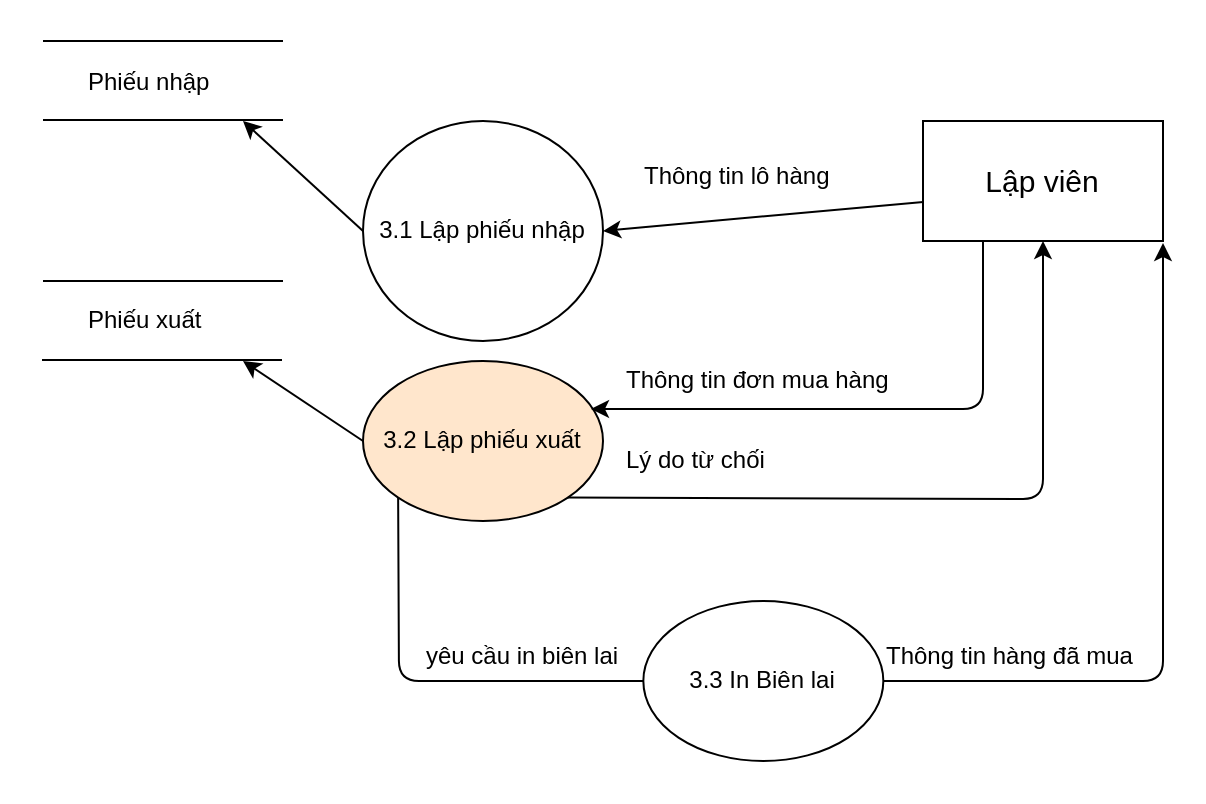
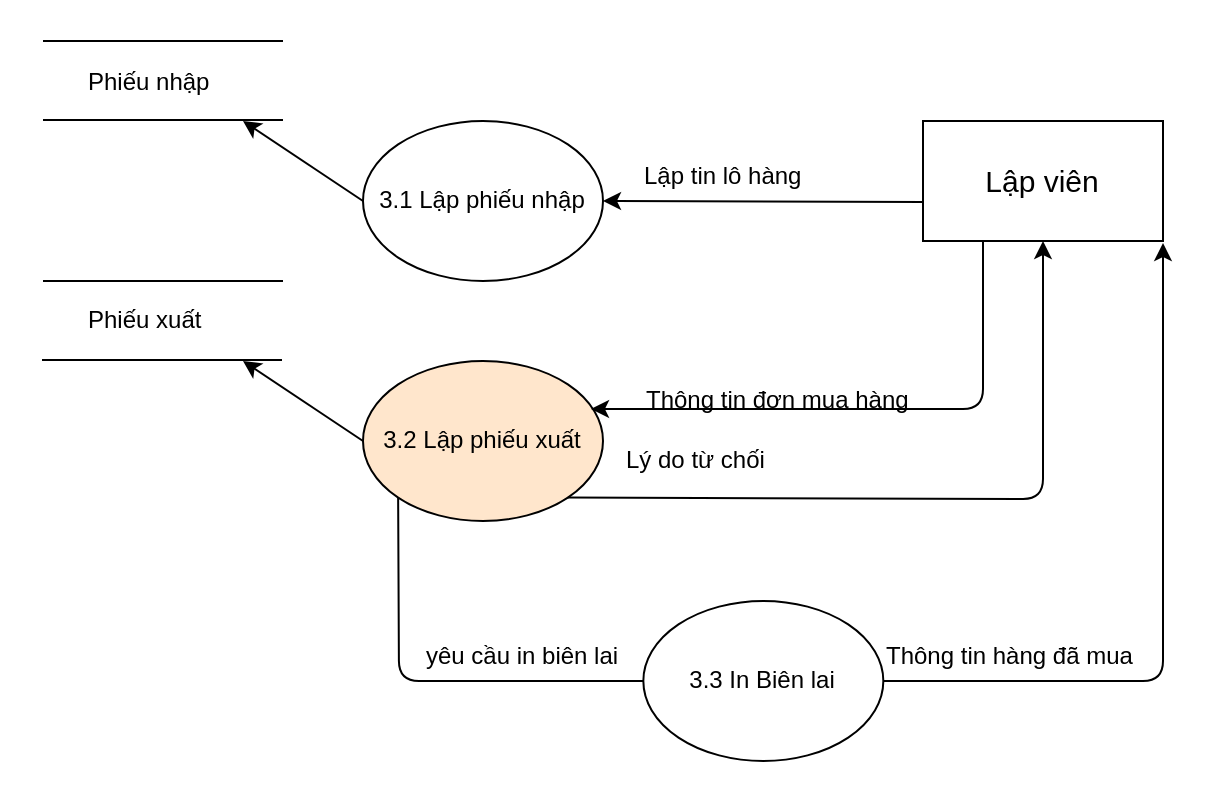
(744, 177) -> (730, 177)
(483, 231) -> (483, 201)
(773, 381) -> (793, 401)
